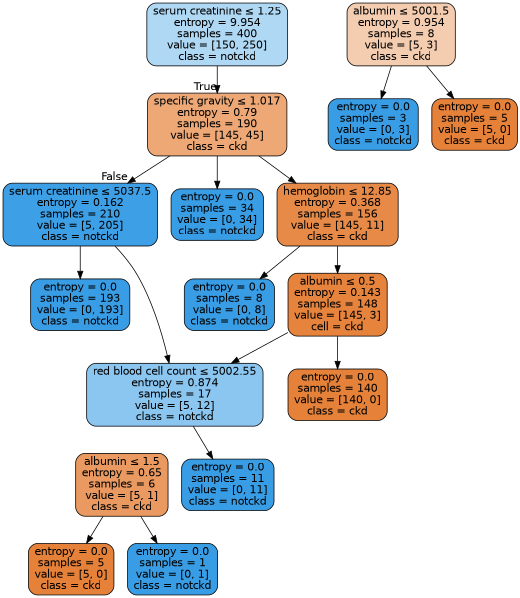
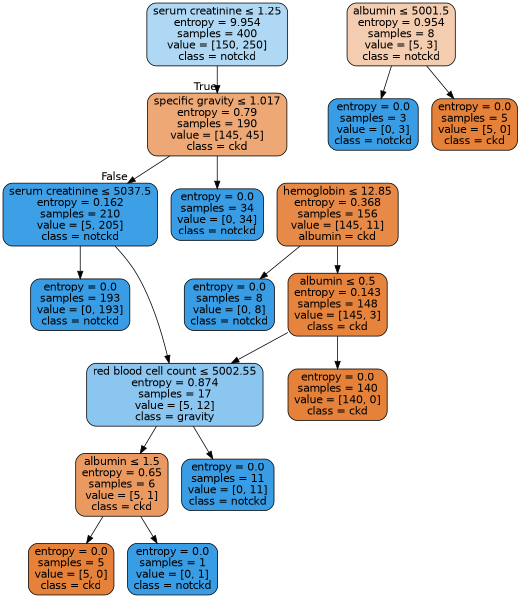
(401, 57) -> (401, 57)
(274, 167) -> none
(338, 237) -> (338, 237)
(338, 327) -> (338, 327)
(175, 417) -> (175, 417)
none -> (150, 437)
